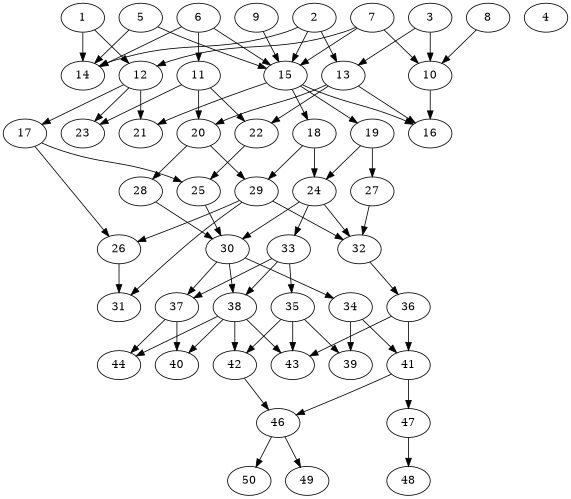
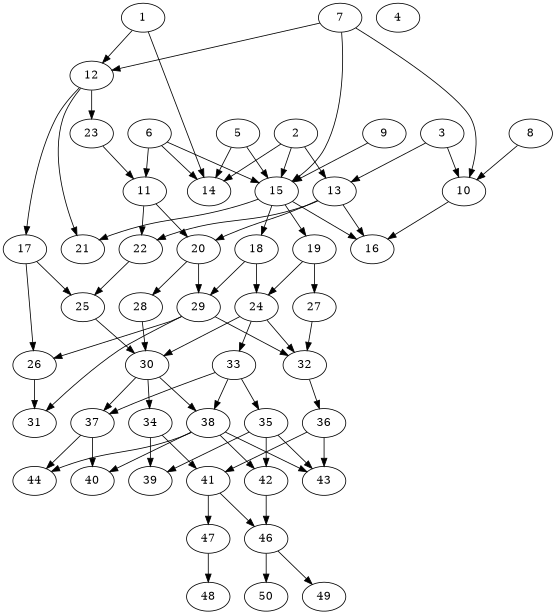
(146, 102) -> (115, 159)
